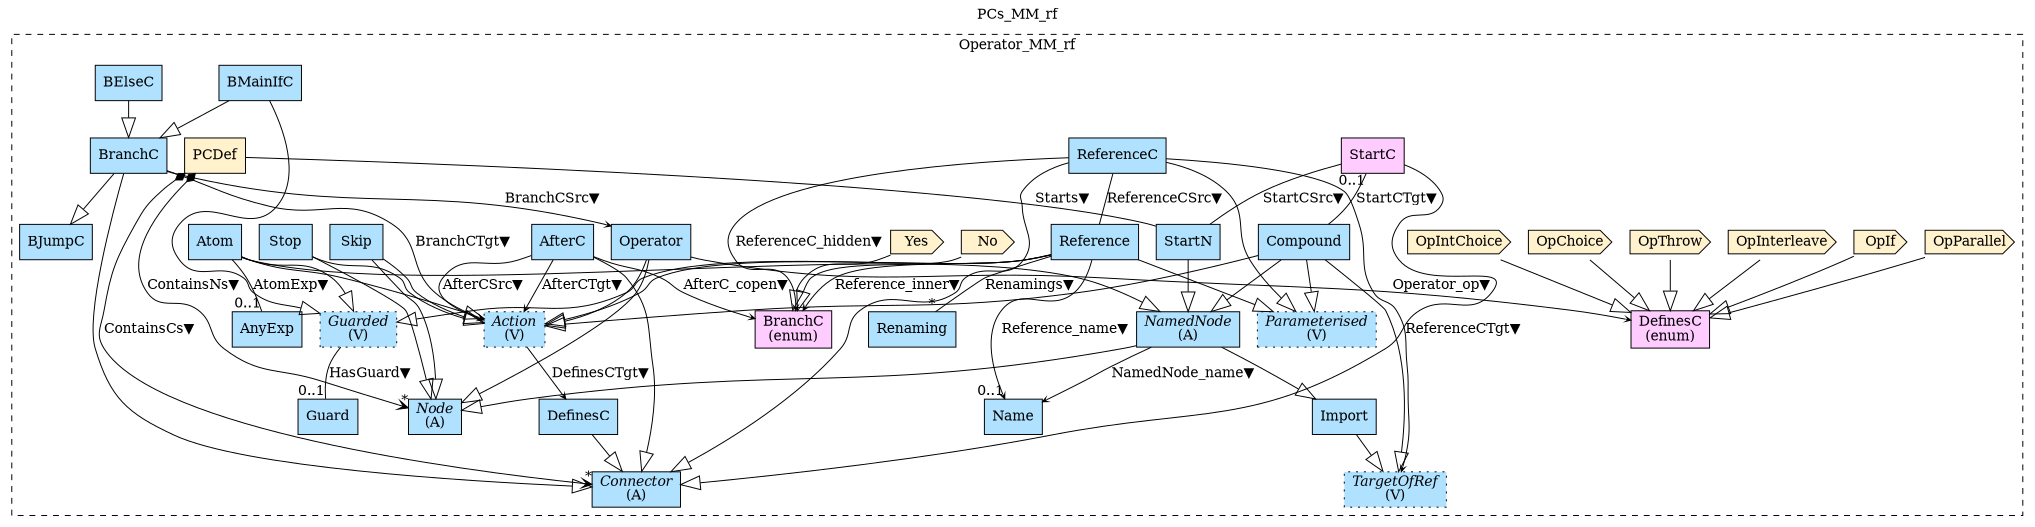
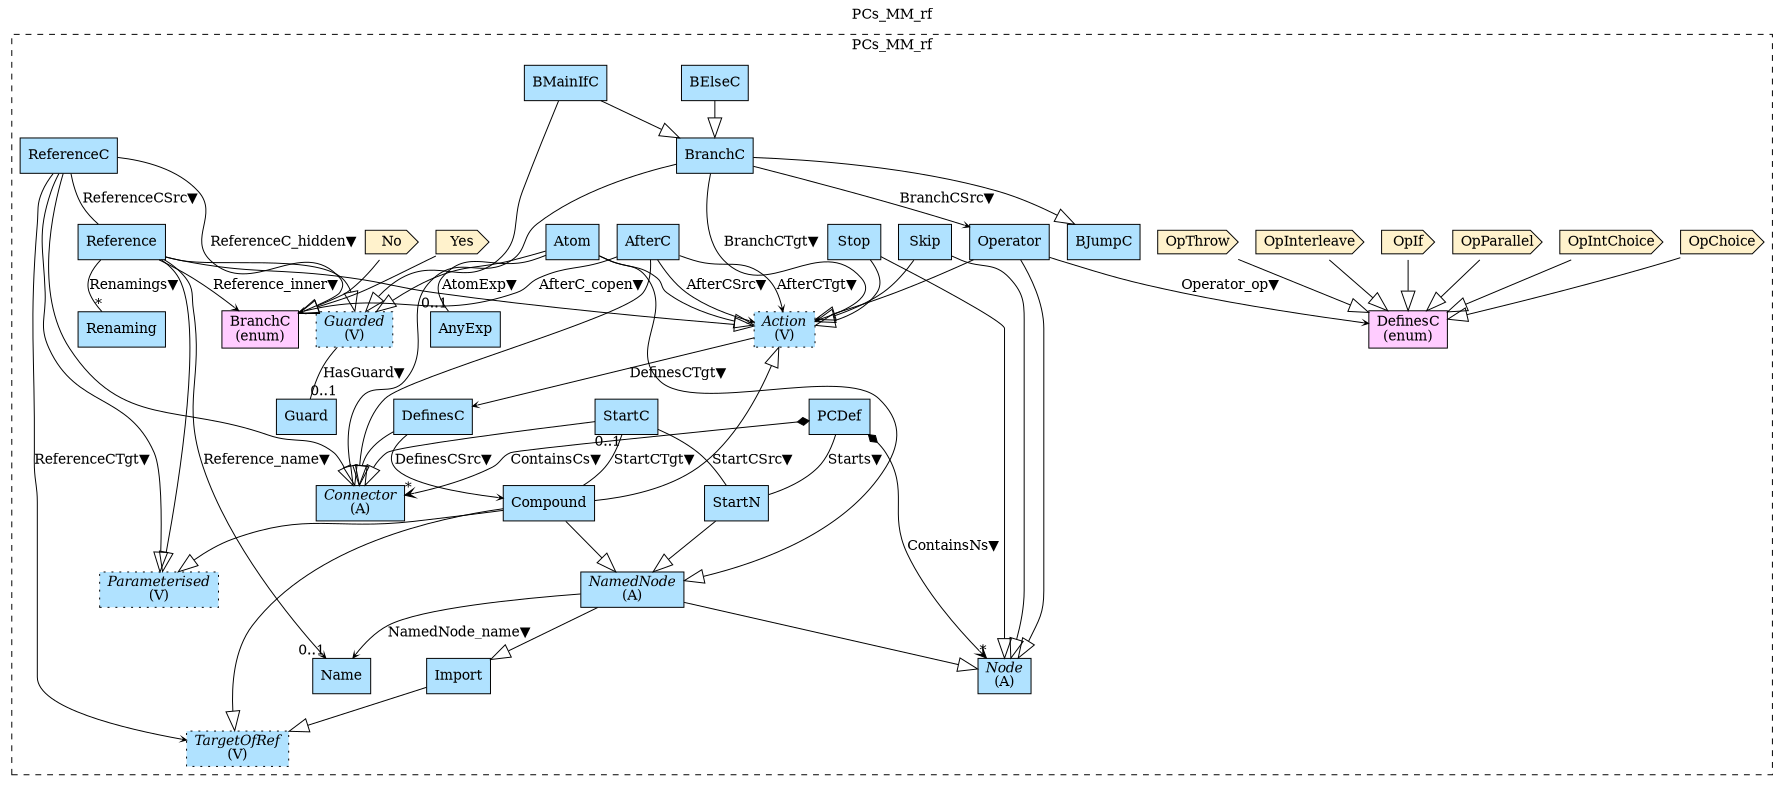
(1017, 46) -> (892, 46)
(215, 156) -> (840, 417)
(1373, 156) -> (626, 417)
none -> (425, 484)
